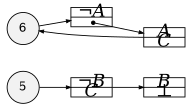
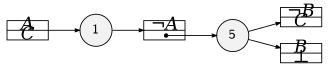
(117, 28) -> (190, 36)
(23, 29) -> (96, 30)
(126, 87) -> (262, 43)
